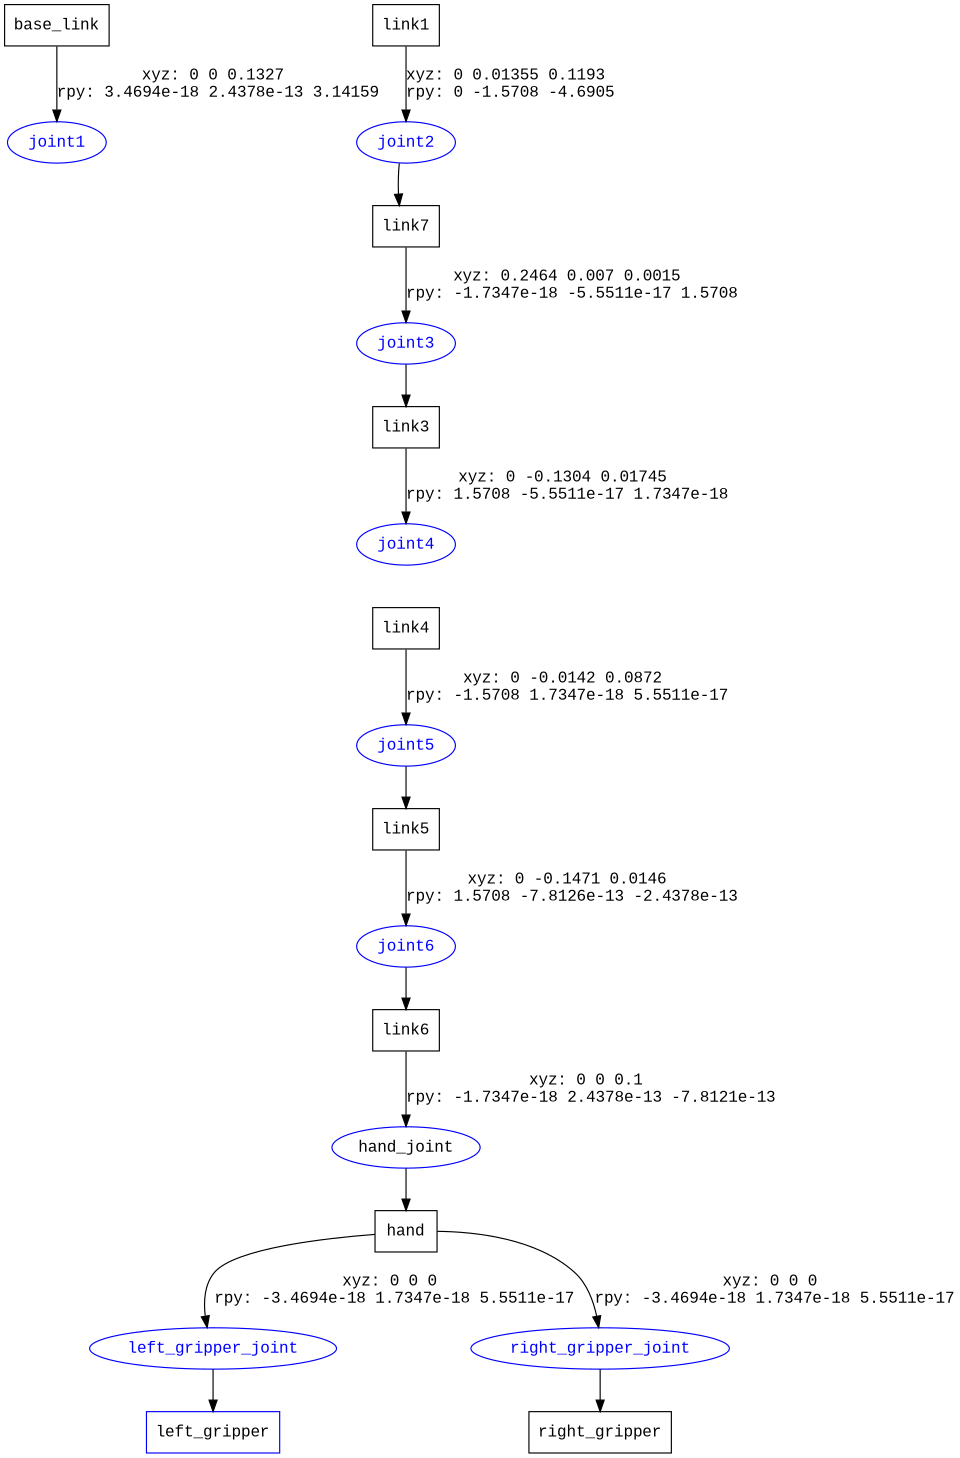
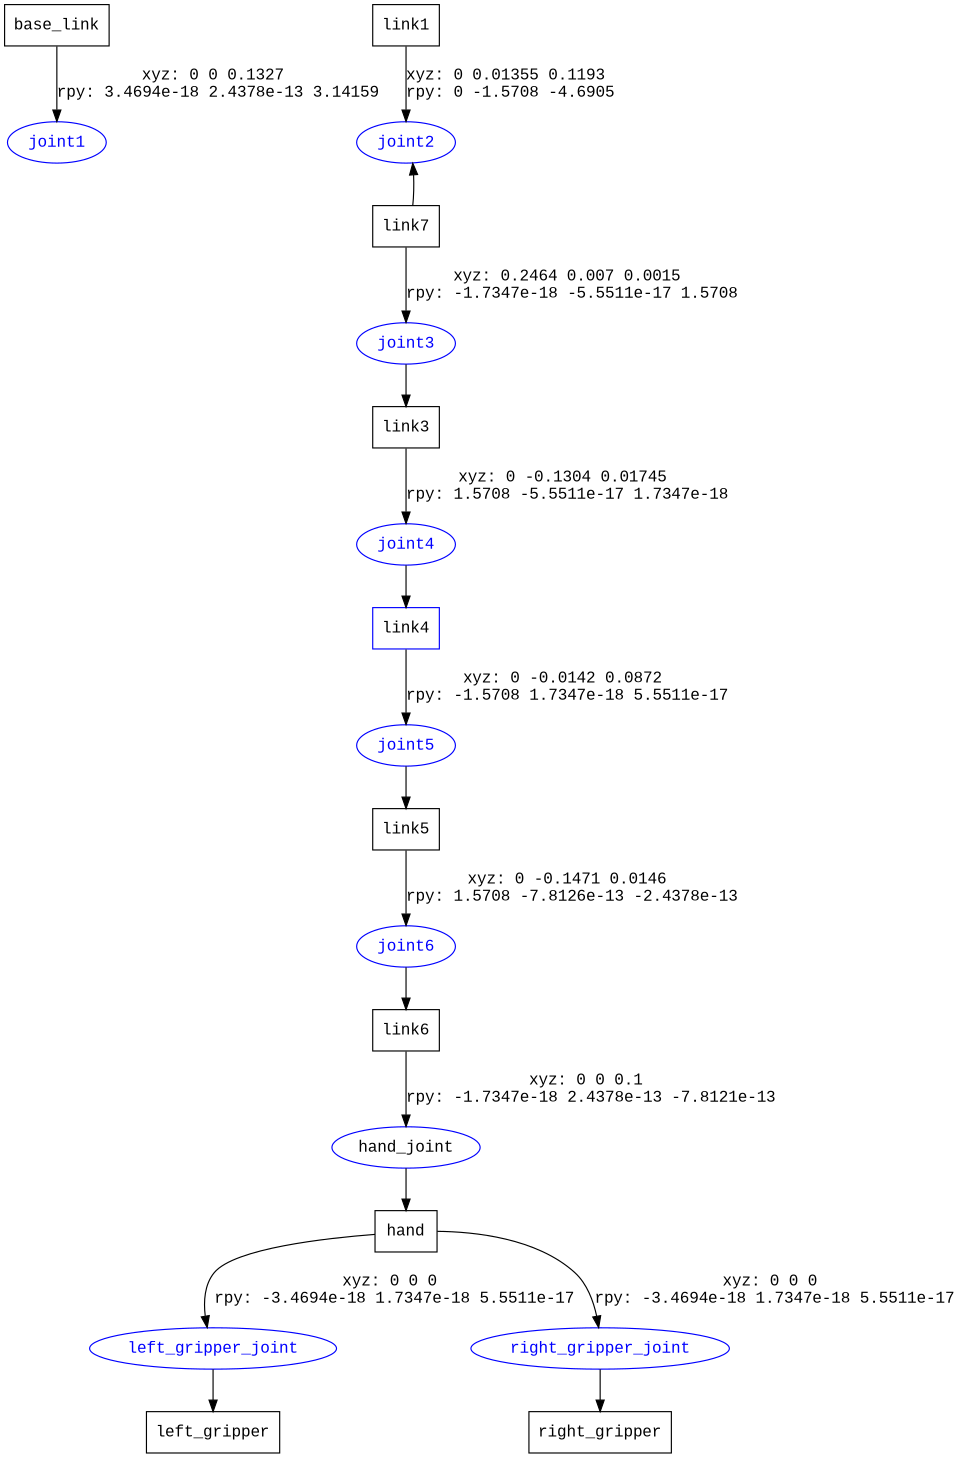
(398, 179) -> (414, 190)
none -> (406, 581)
(406, 628) -> (406, 628)
(213, 1432) -> (213, 1432)
